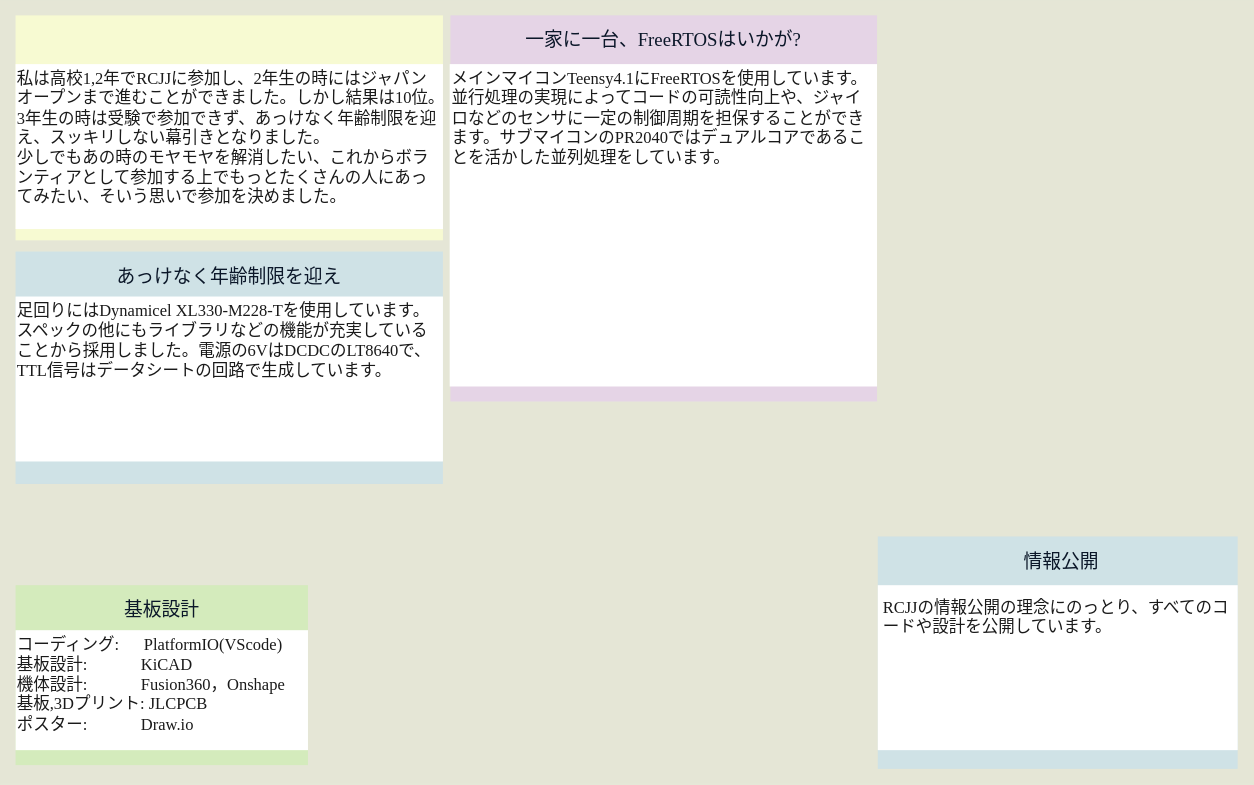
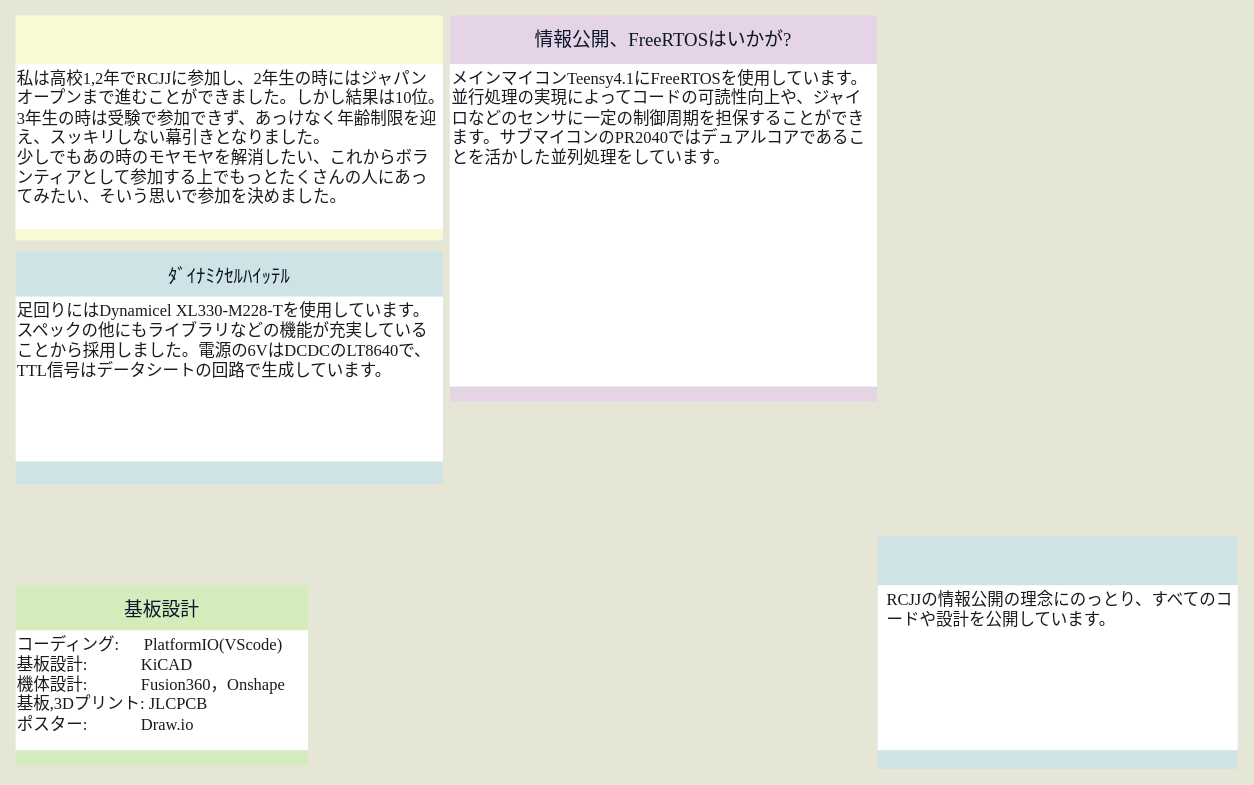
(663, 40) -> (663, 40)
(229, 276) -> (229, 276)
(1062, 561) -> none
(1058, 649) -> (1062, 642)
